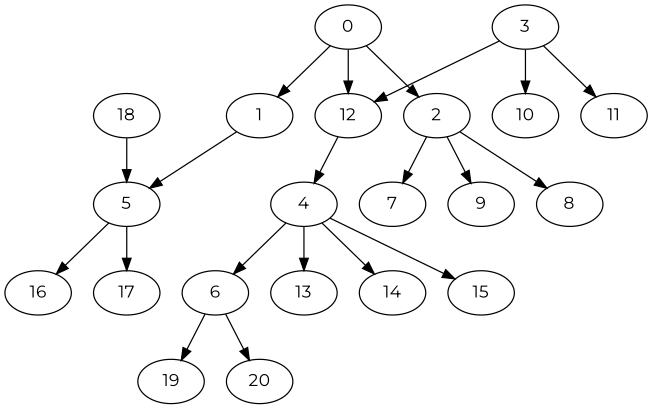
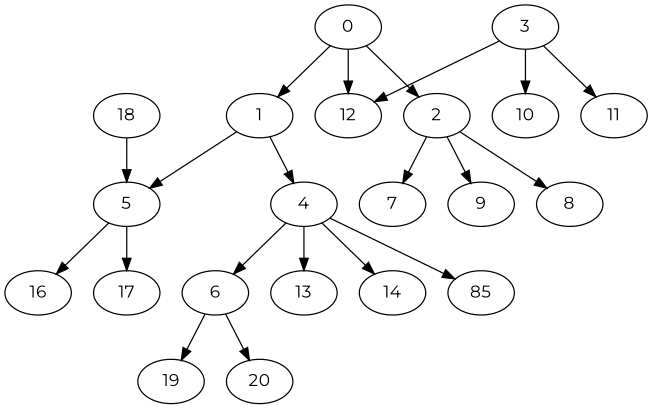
(329, 154) -> (279, 154)
(481, 293) -> (481, 293)
